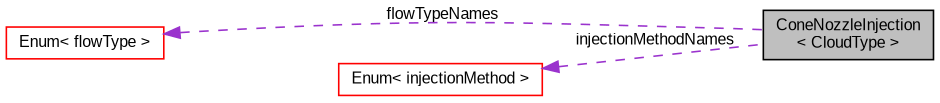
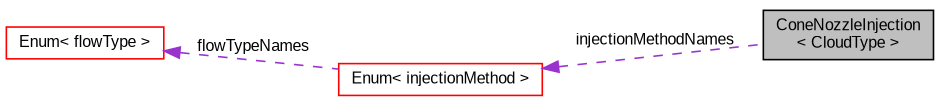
(471, 23) -> (259, 61)
